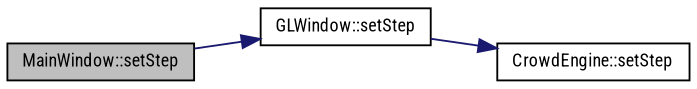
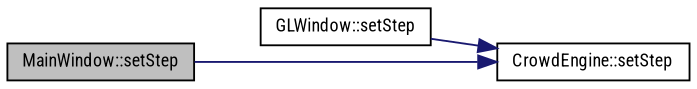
(218, 45) -> (336, 62)
